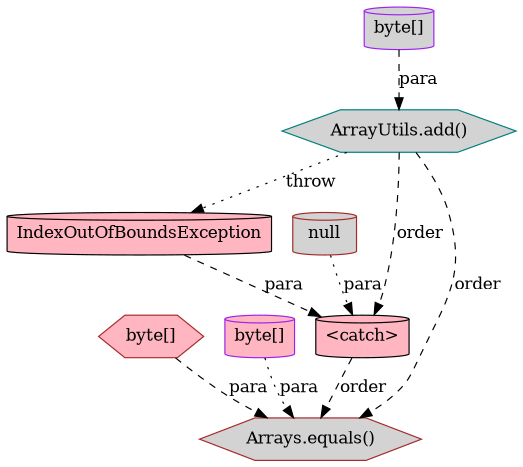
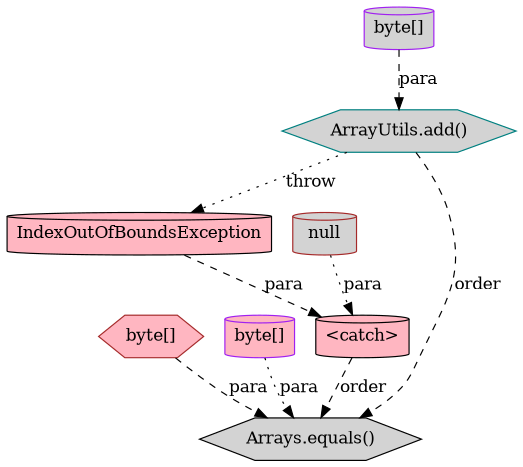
(395, 229) -> none
(310, 439) -> (310, 439)
